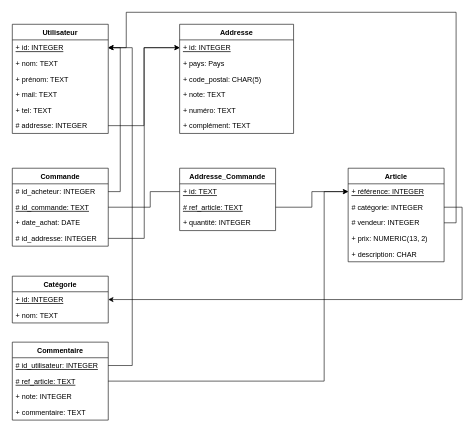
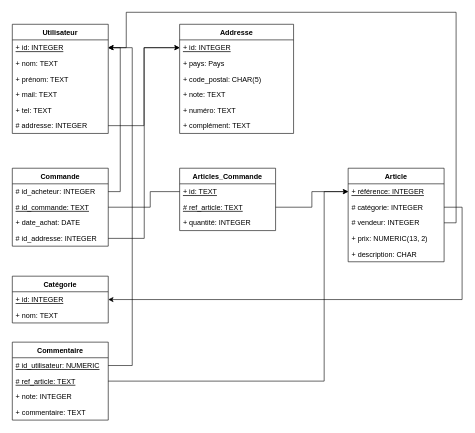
(227, 176) -> (227, 176)
(59, 366) -> (59, 366)
